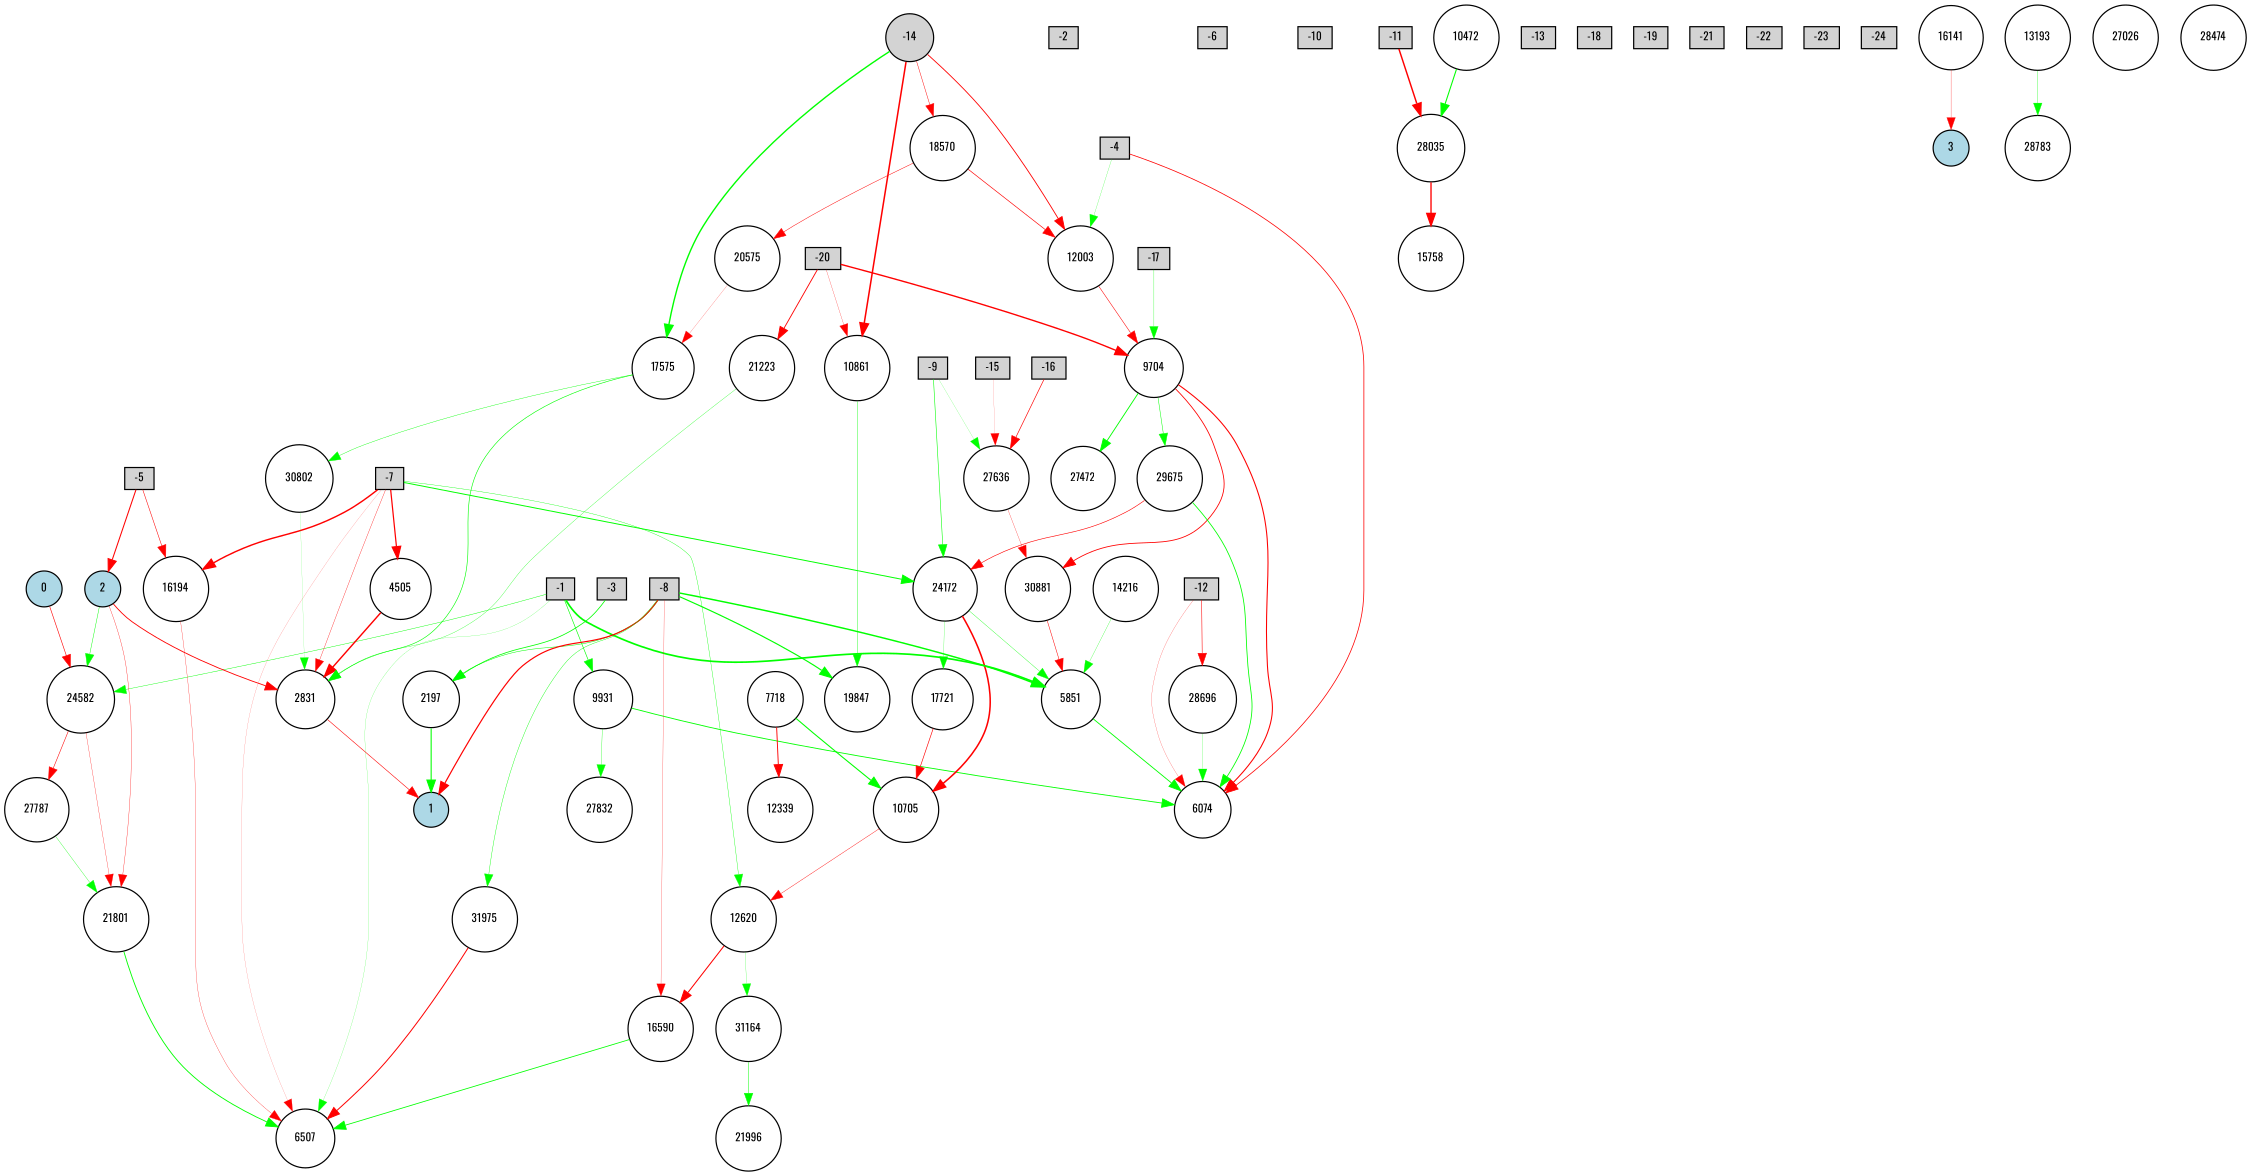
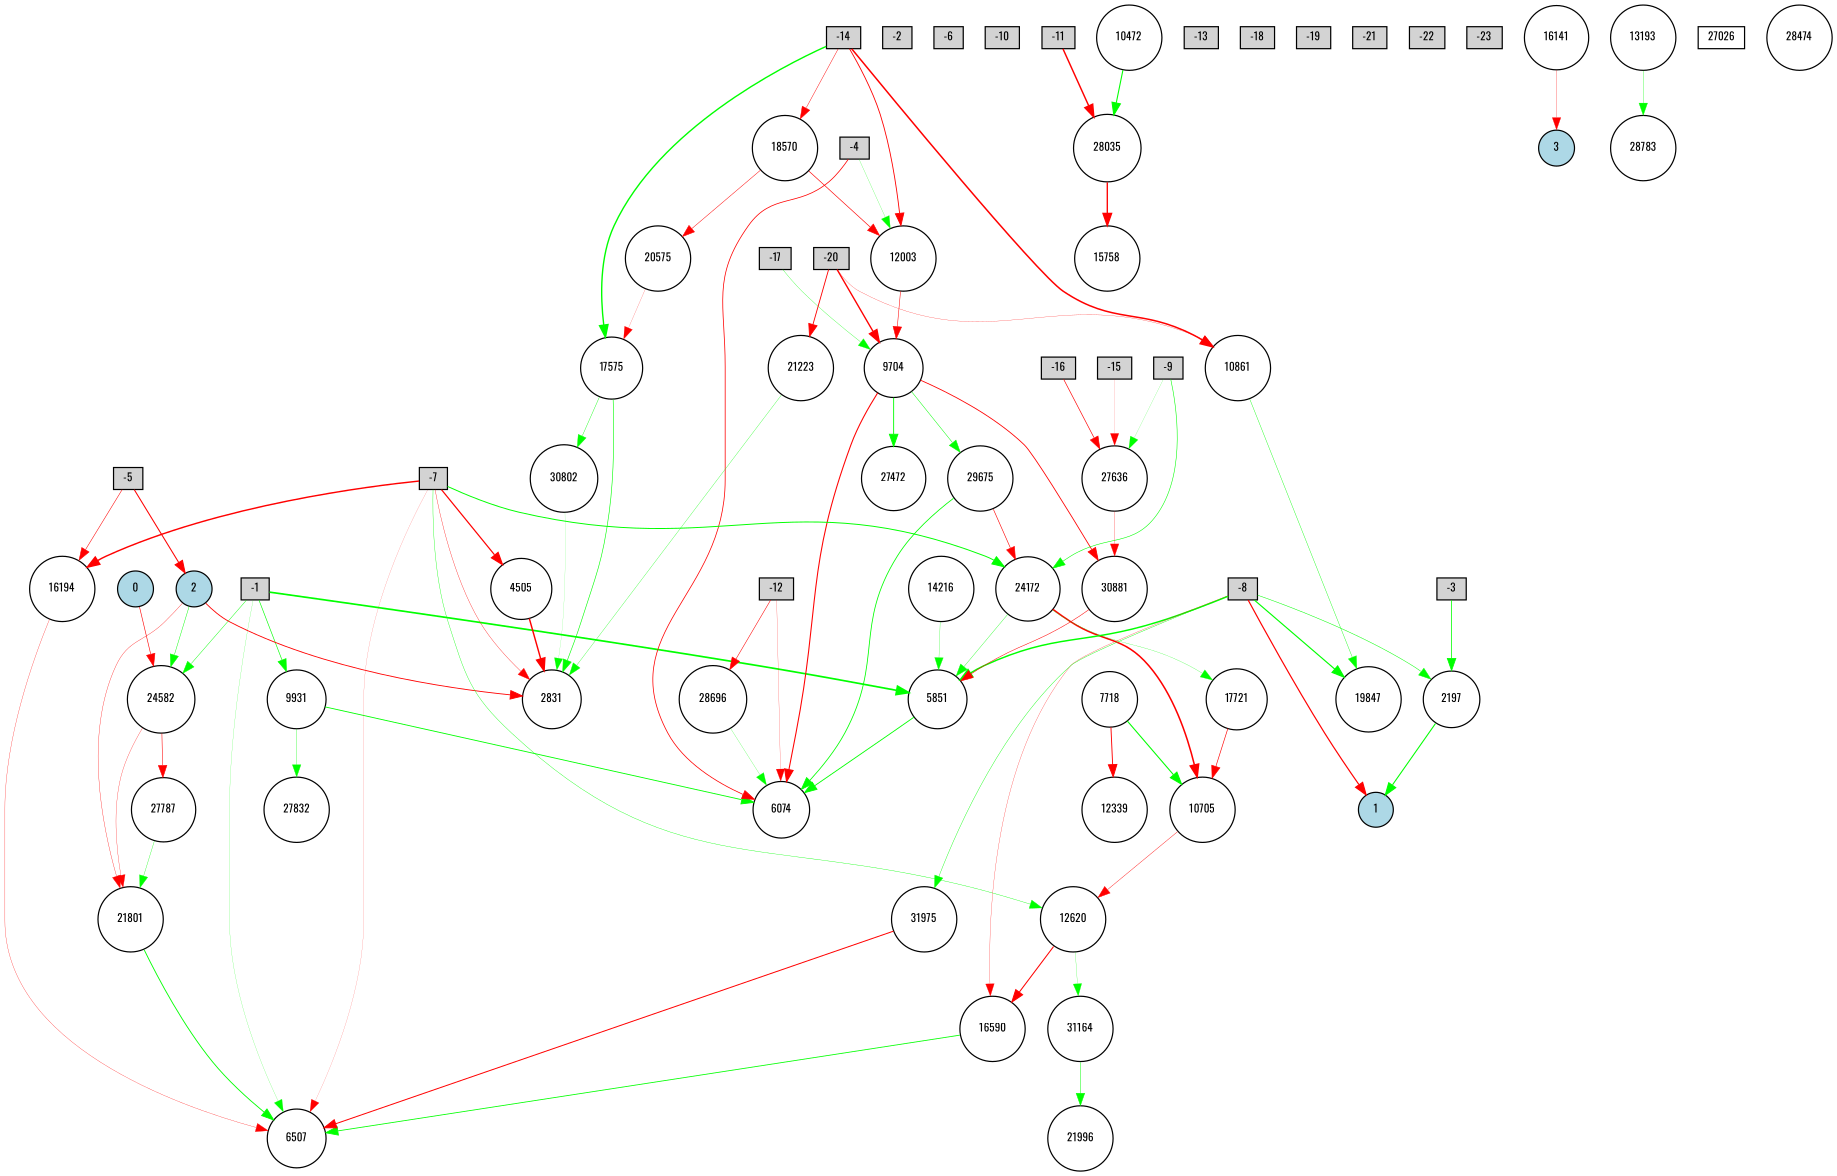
(910, 38) -> (844, 38)
(1879, 38) -> none
(2126, 38) -> (1721, 38)
(375, 760) -> none
